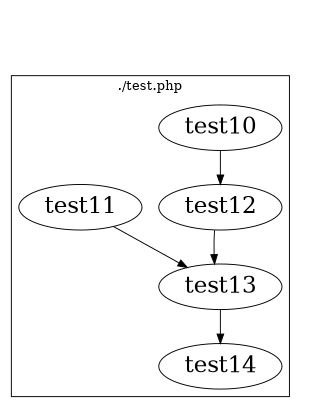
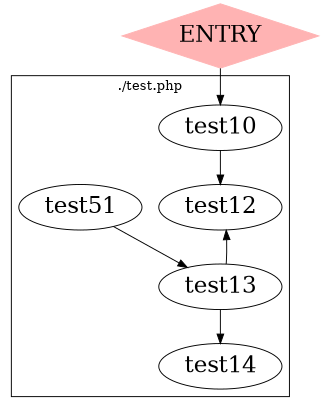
none -> (220, 36)
(80, 207) -> (80, 207)
(214, 242) -> (227, 252)
